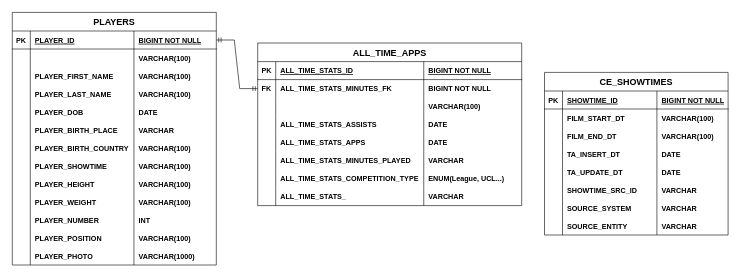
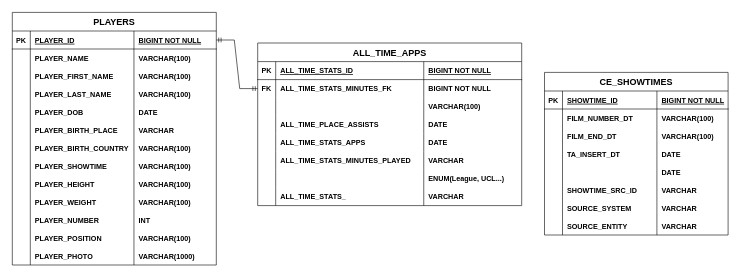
none -> (82, 58)
(593, 118) -> (595, 118)
(325, 125) -> (325, 125)
(610, 172) -> none
(350, 179) -> none
